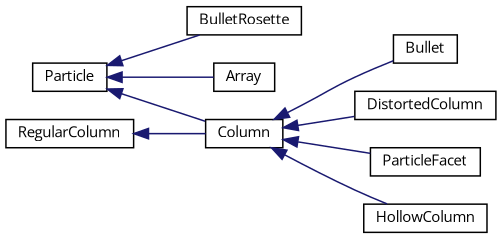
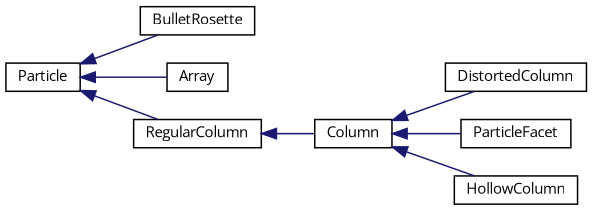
(425, 49) -> none
(163, 107) -> (126, 108)
